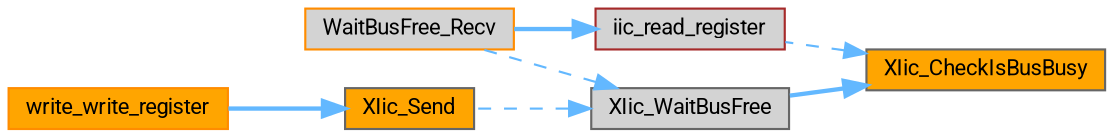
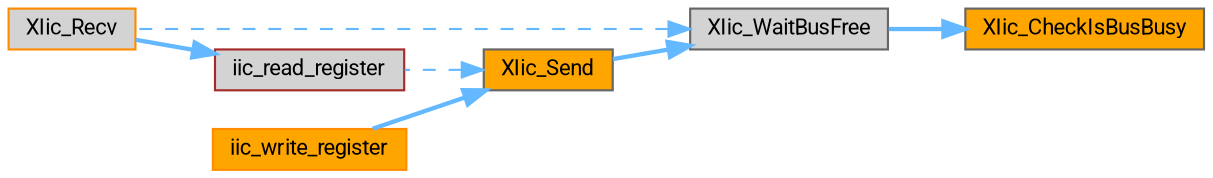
(410, 29) -> (72, 29)
(815, 46) -> (433, 70)
(118, 109) -> (310, 149)
(522, 109) -> (641, 54)
